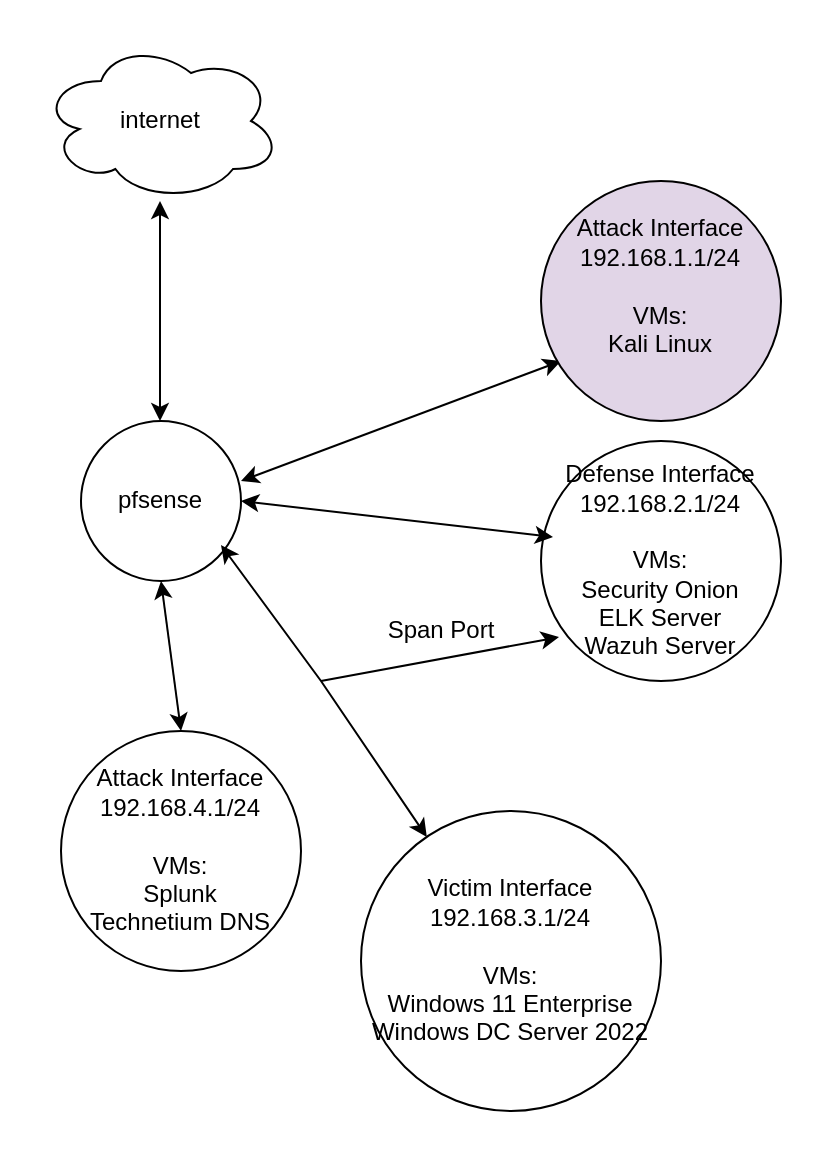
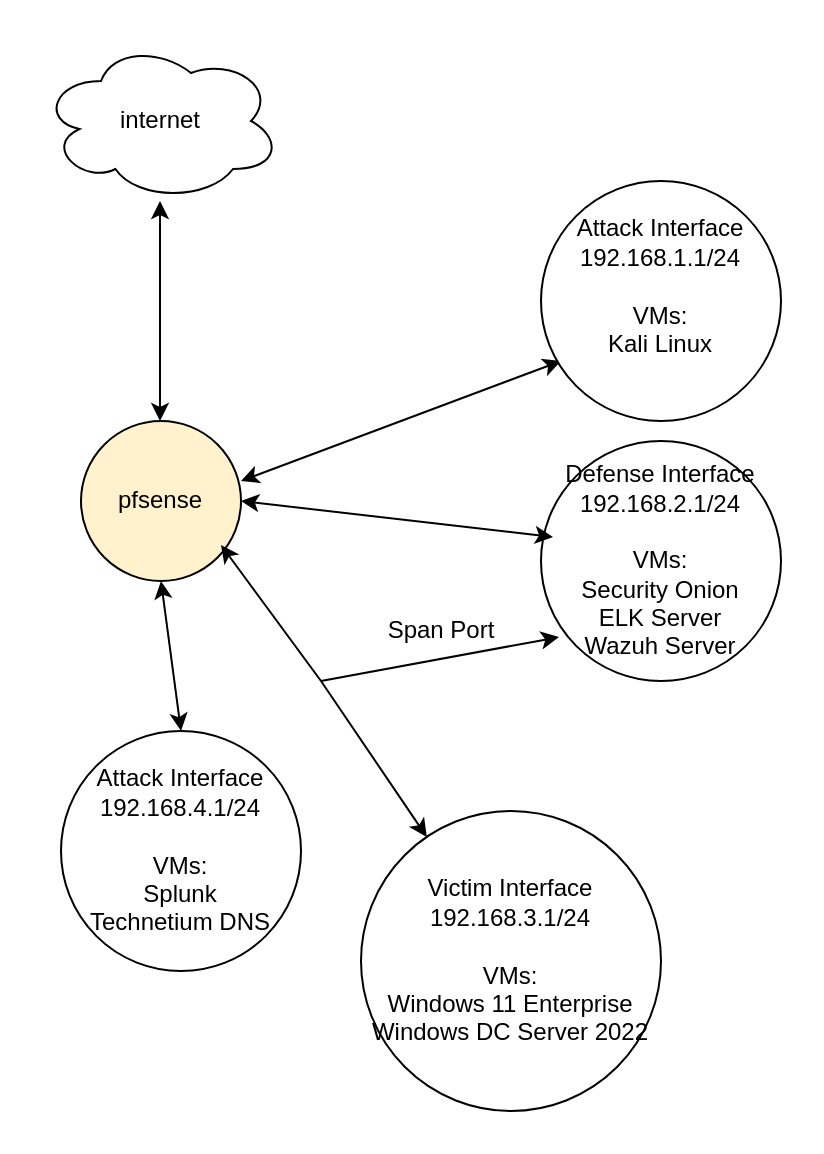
(661, 301) -> (661, 301)
(161, 501) -> (161, 501)
